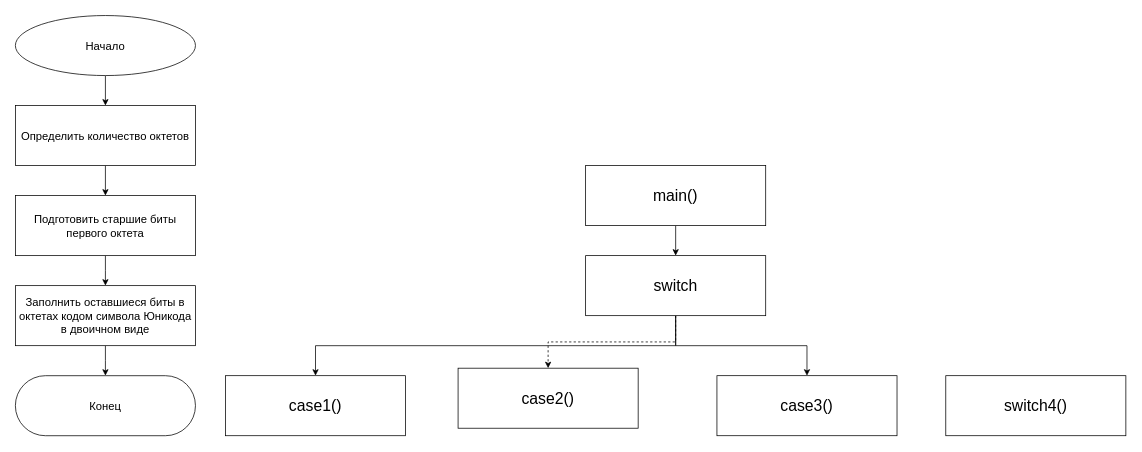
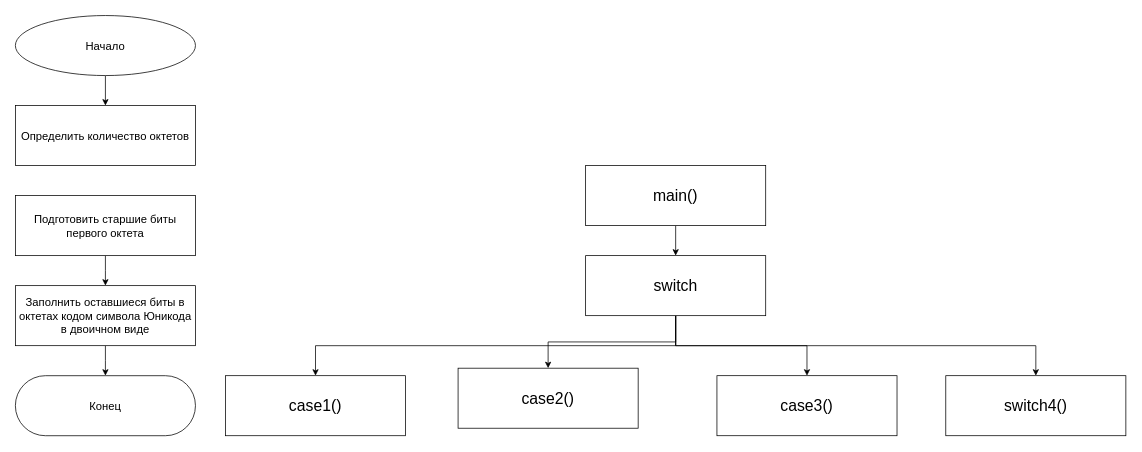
(105, 177) -> none
(600, 342) -> (600, 342)
none -> (934, 345)
